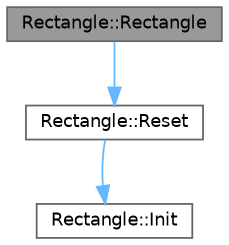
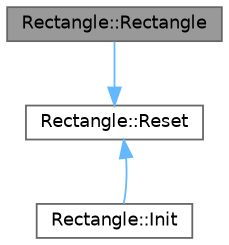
(103, 163) -> (126, 181)
